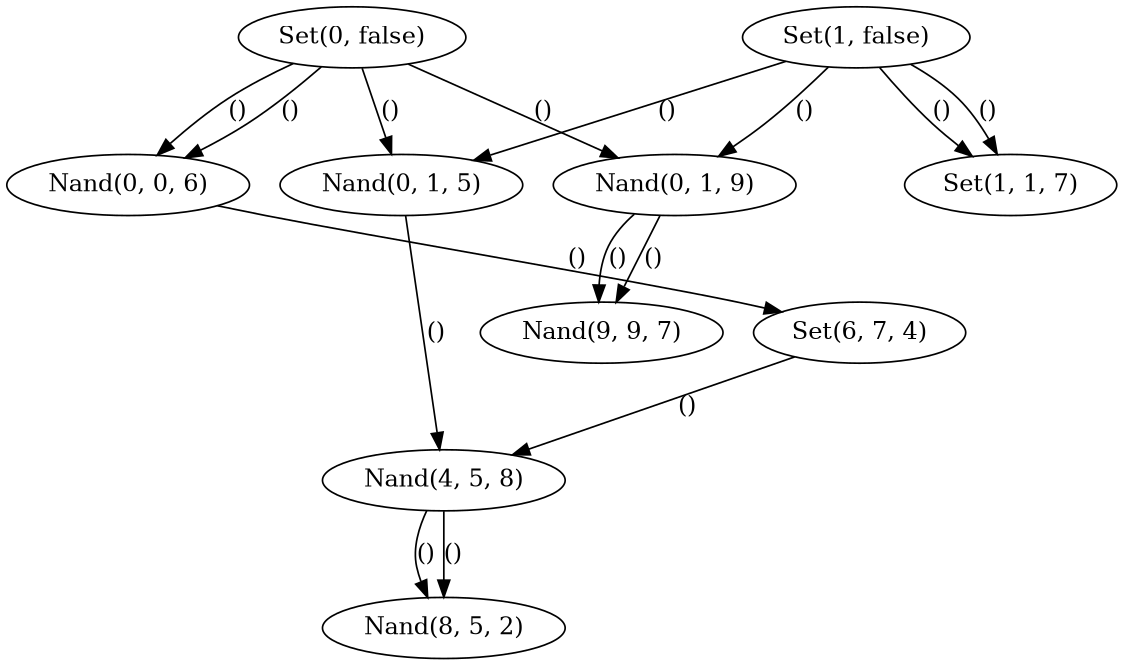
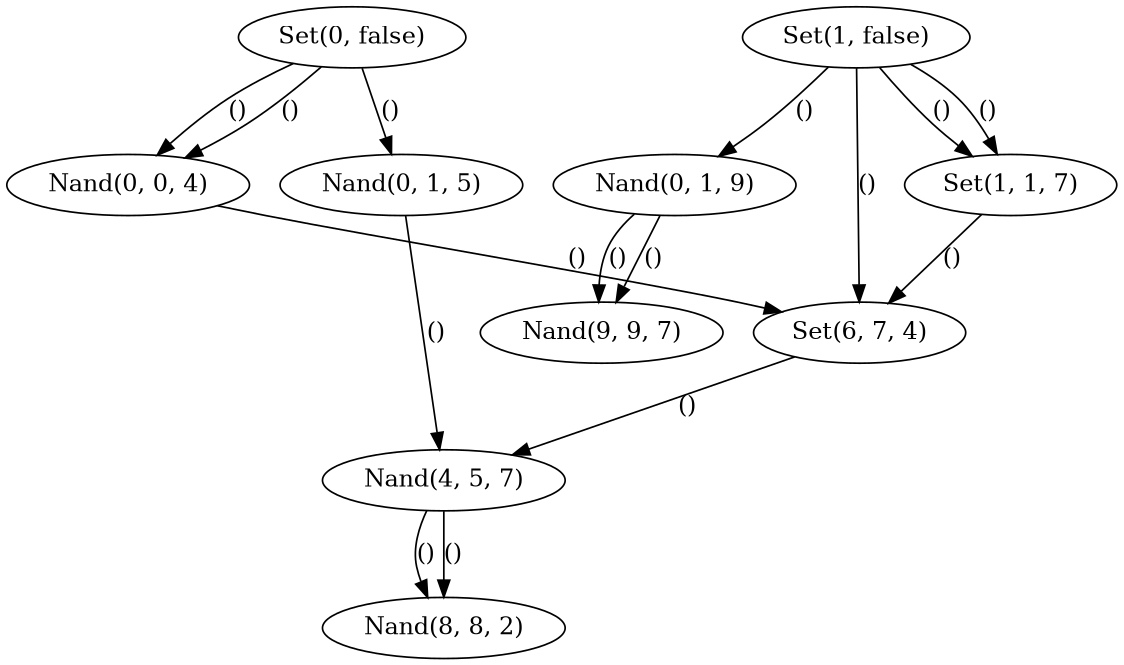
(505, 108) -> none
(638, 108) -> (858, 176)
(128, 185) -> (128, 185)
none -> (941, 253)
(444, 480) -> (444, 480)
(444, 628) -> (444, 628)
